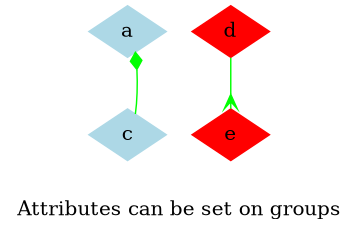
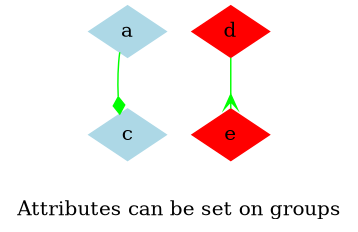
(137, 92) -> (118, 74)
